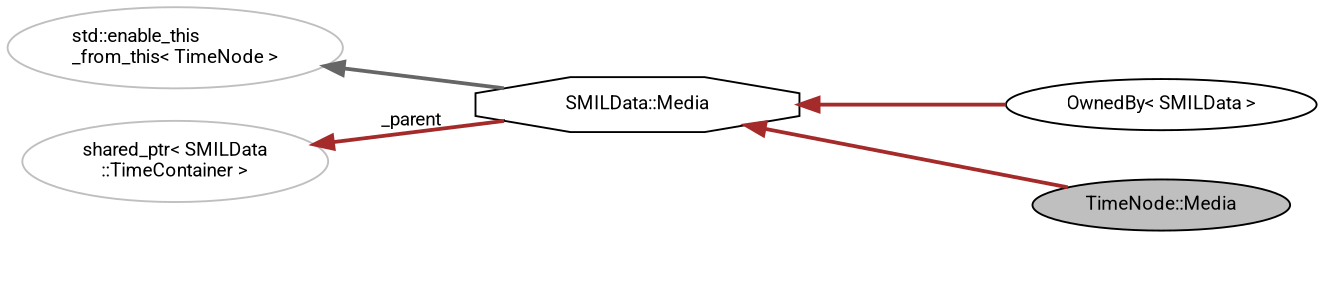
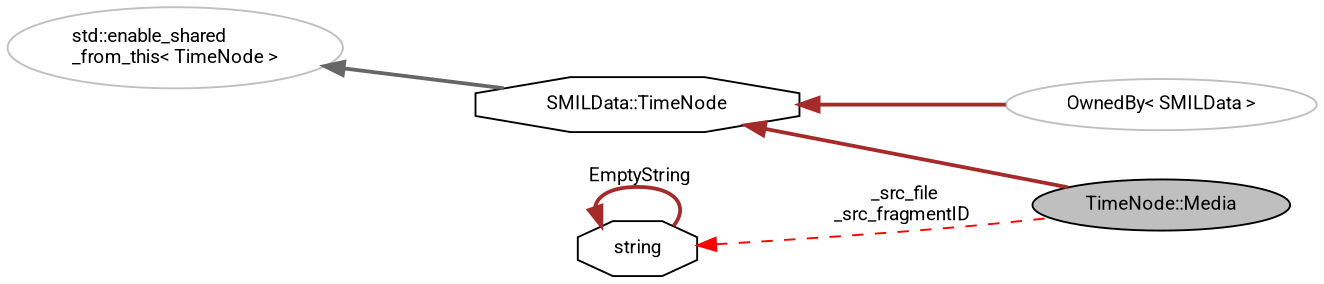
(175, 48) -> (175, 48)
(637, 105) -> (637, 105)
(1161, 105) -> (1161, 105)
(175, 161) -> none
none -> (637, 249)
